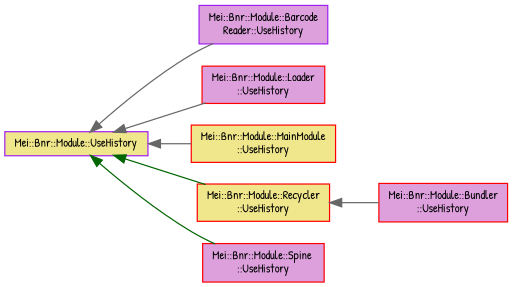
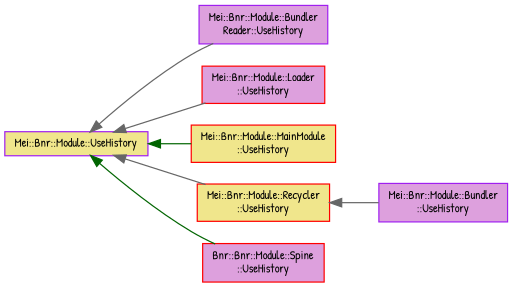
(263, 25) -> (263, 25)
(176, 144) -> (176, 144)
(165, 172) -> (165, 172)
(443, 203) -> (443, 203)
(263, 263) -> (263, 263)
